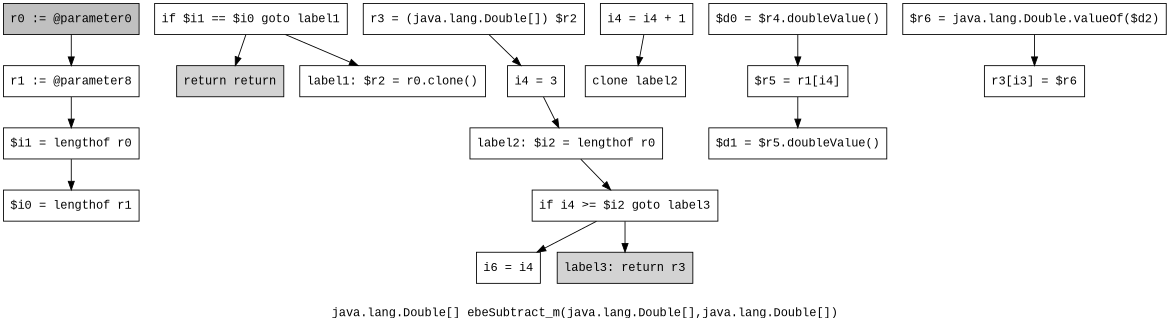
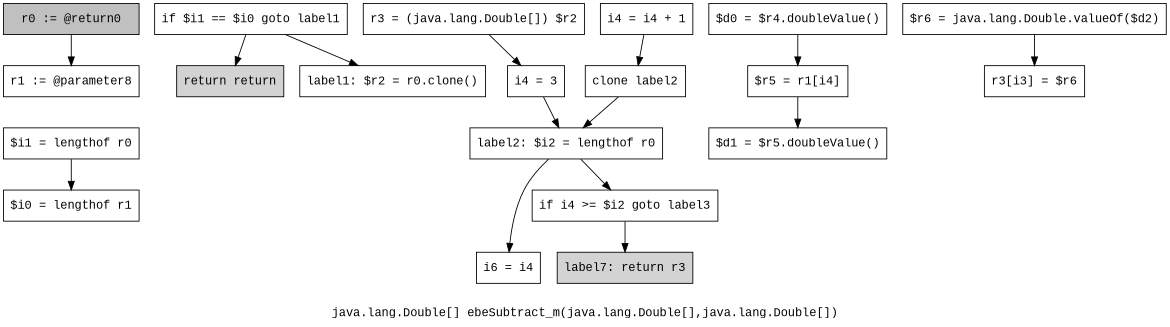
(71, 19) -> (71, 19)
(71, 108) -> none
none -> (604, 110)
(571, 235) -> (521, 197)
(625, 268) -> (625, 268)
